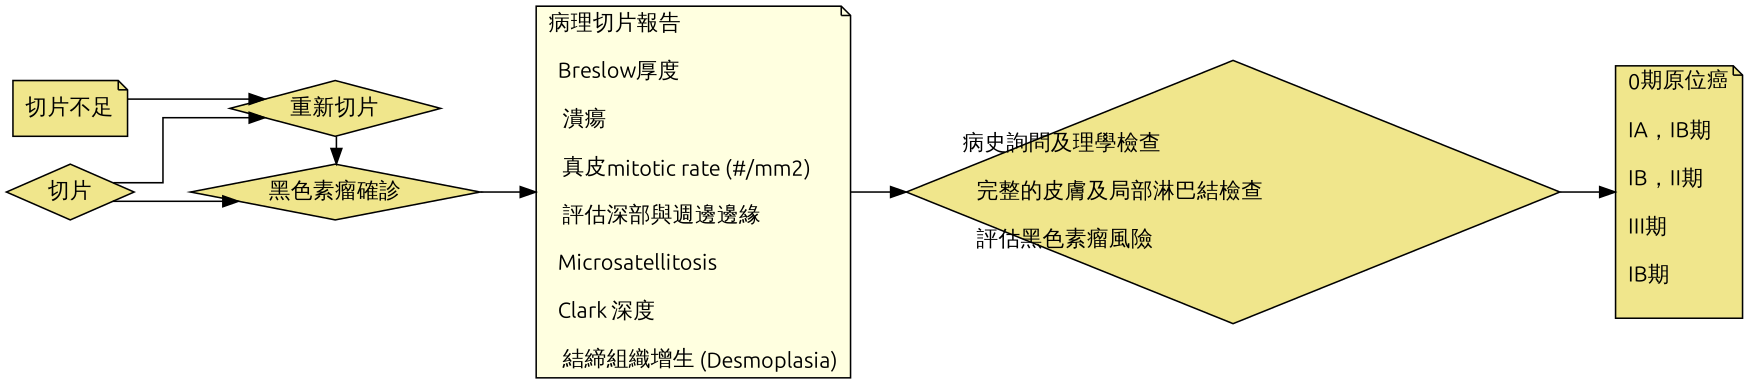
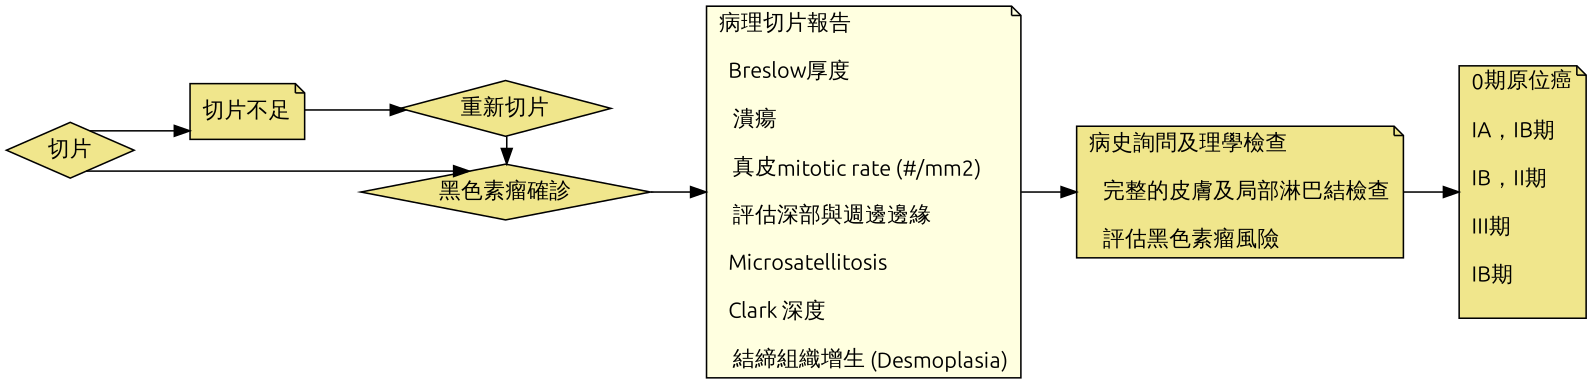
(163, 132) -> (132, 131)
(1233, 192) -> (1240, 192)
